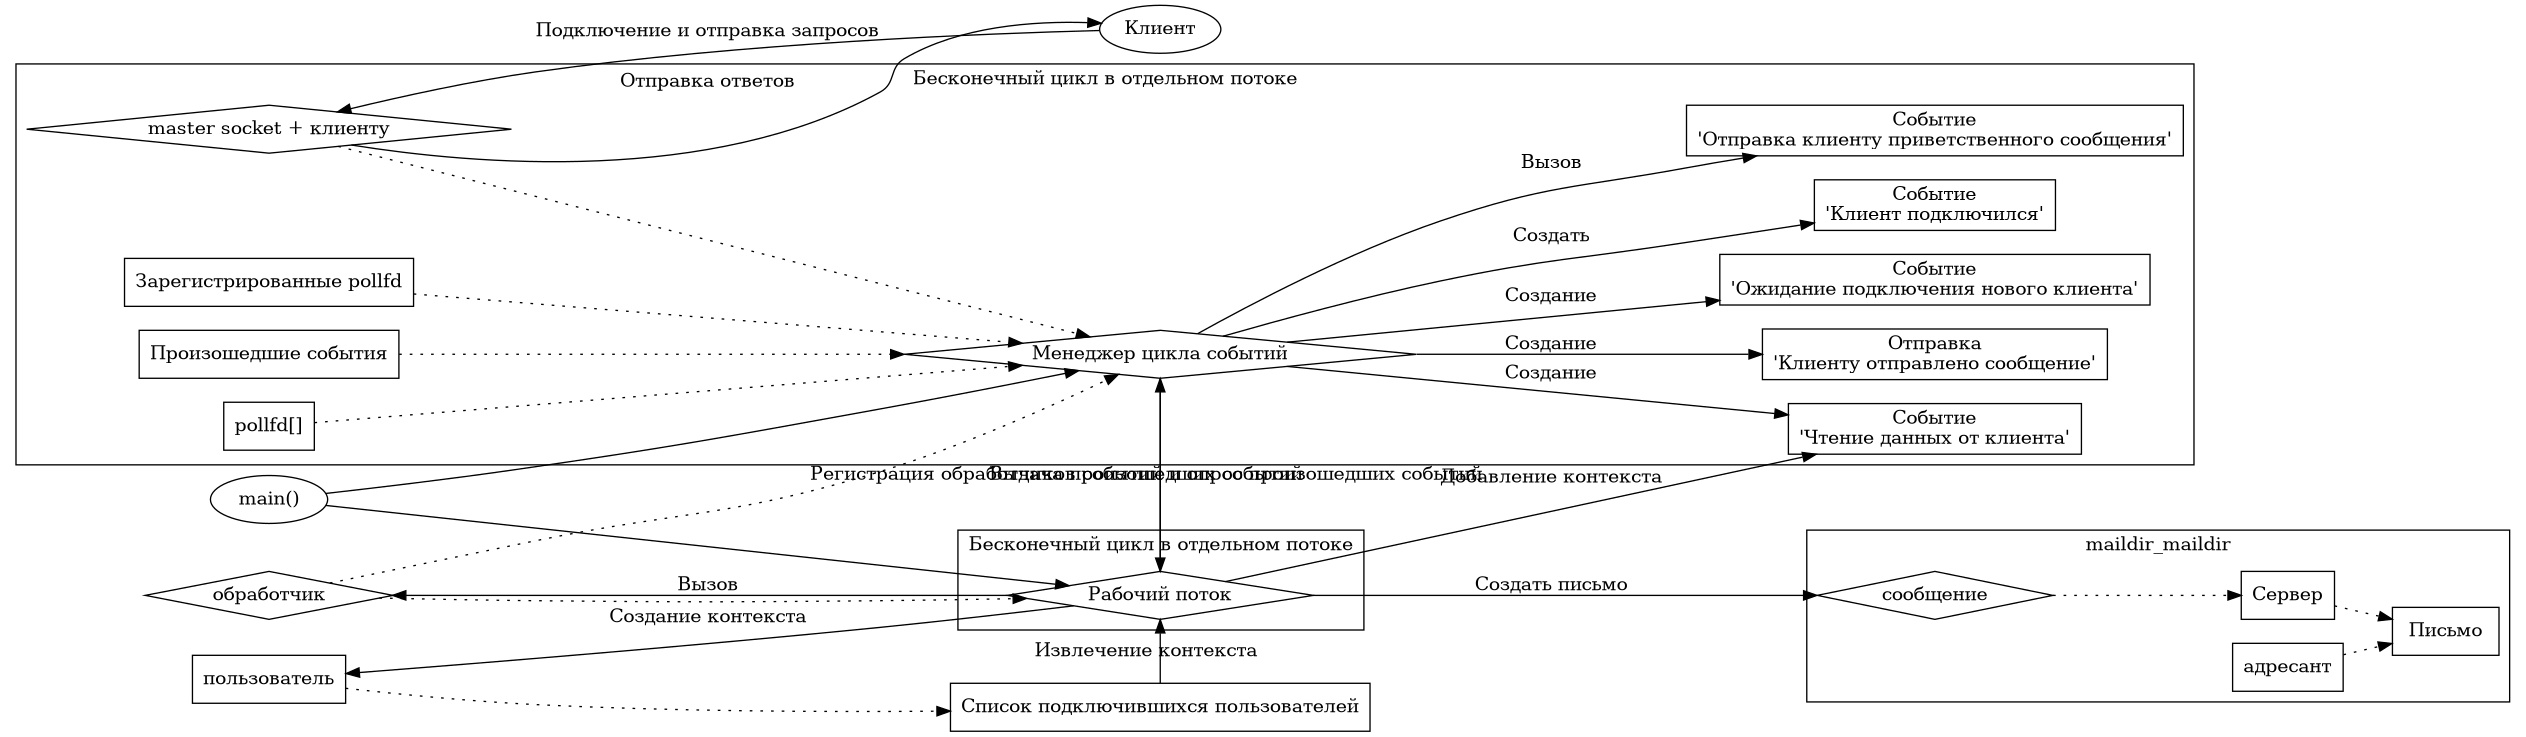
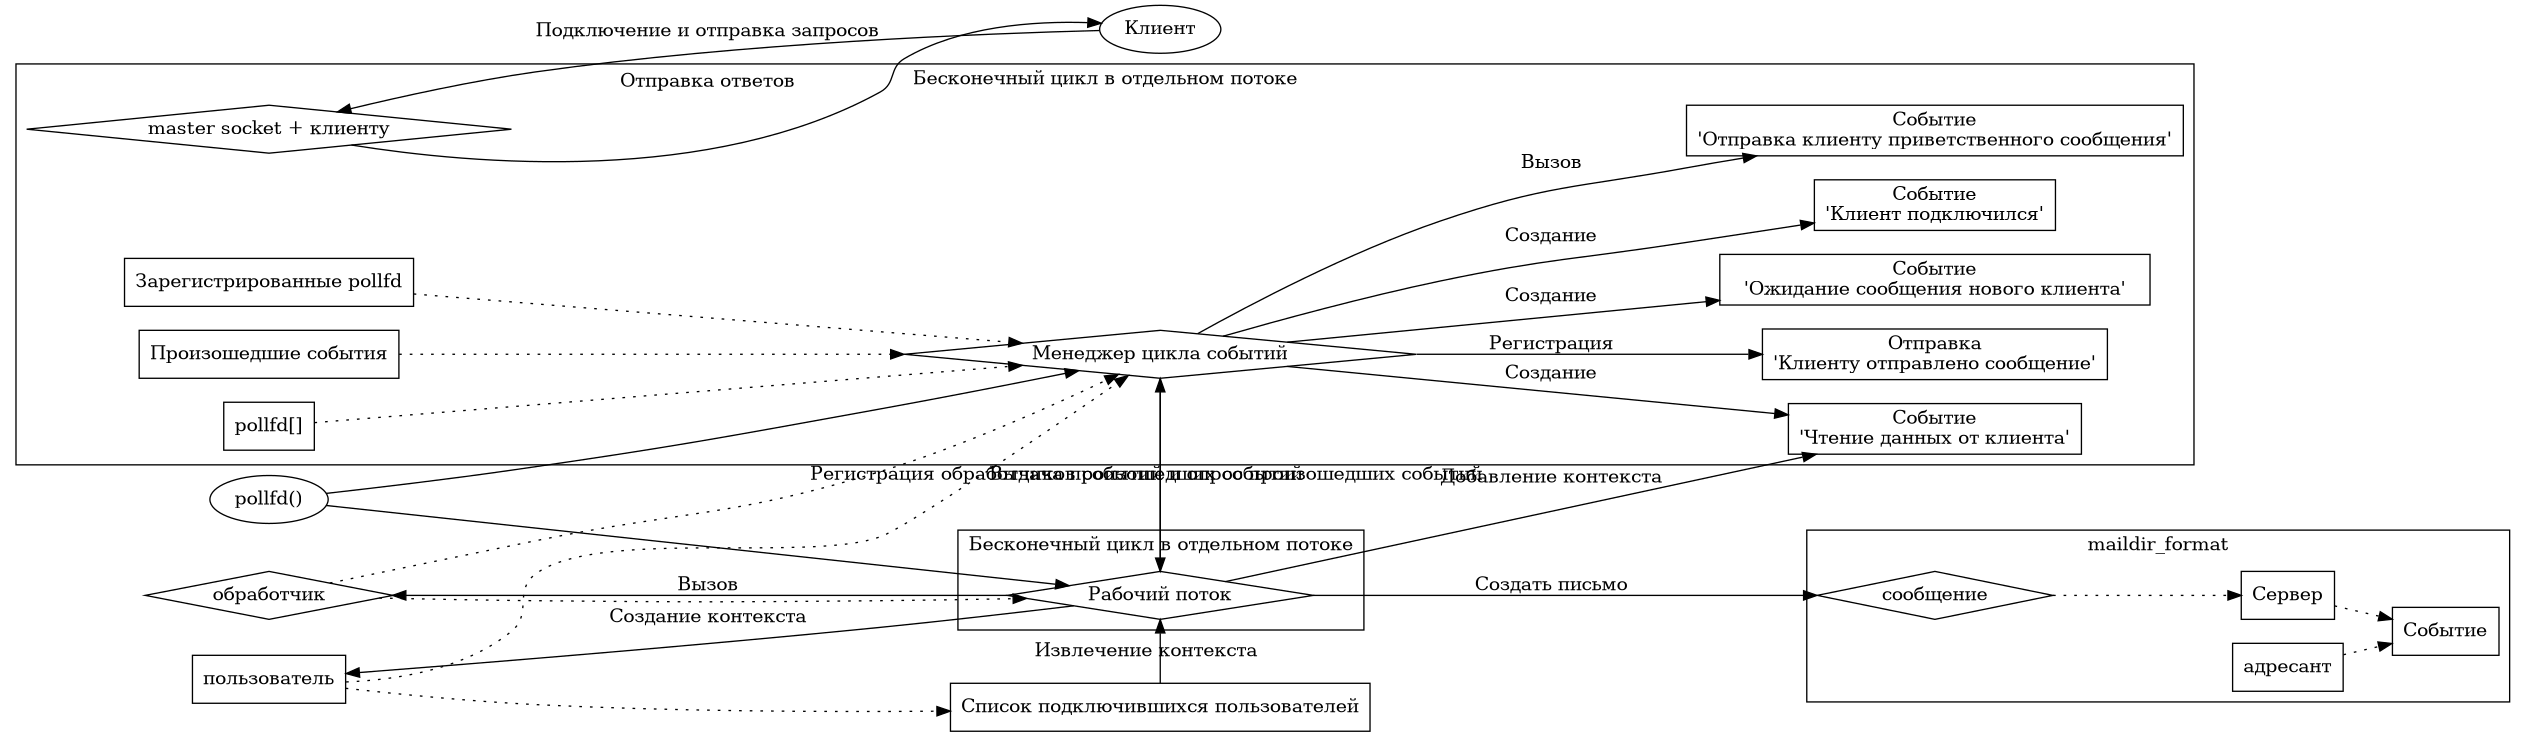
(1551, 236) -> (1551, 236)
(707, 240) -> (793, 547)
(1935, 280) -> (1935, 280)
(1551, 344) -> (1551, 344)
(269, 499) -> (269, 499)
(2158, 545) -> (2158, 545)
(2446, 631) -> (2446, 631)
